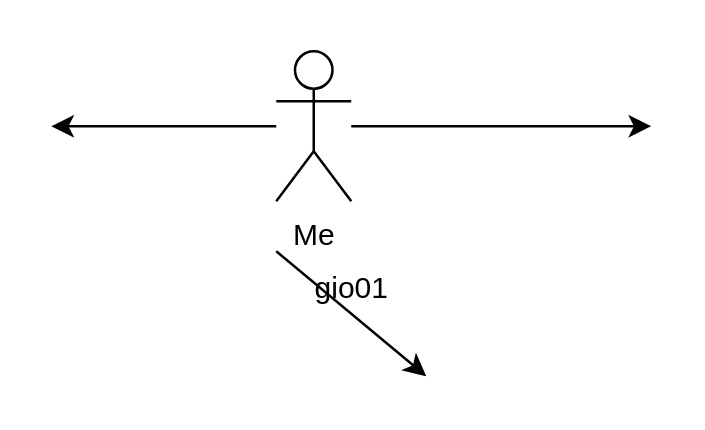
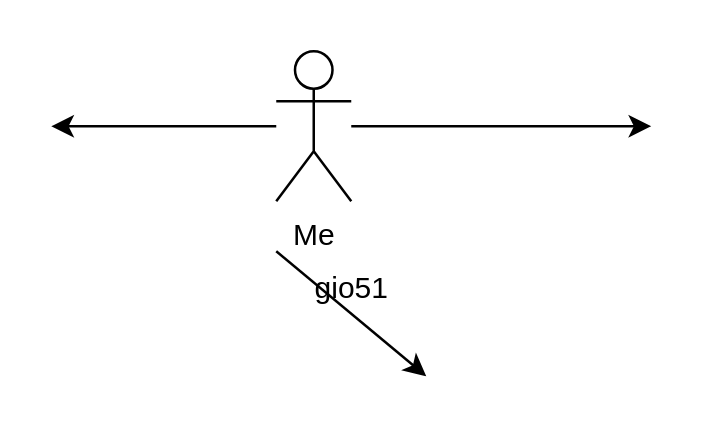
(353, 289) -> (353, 289)
